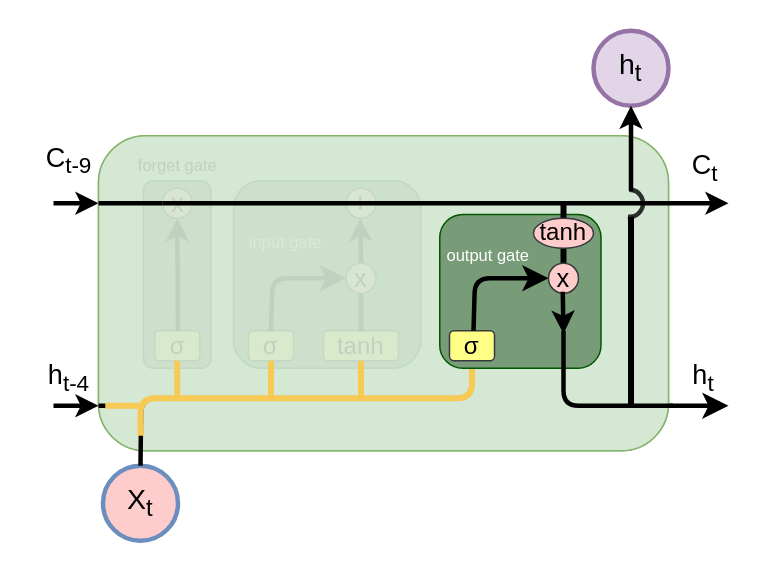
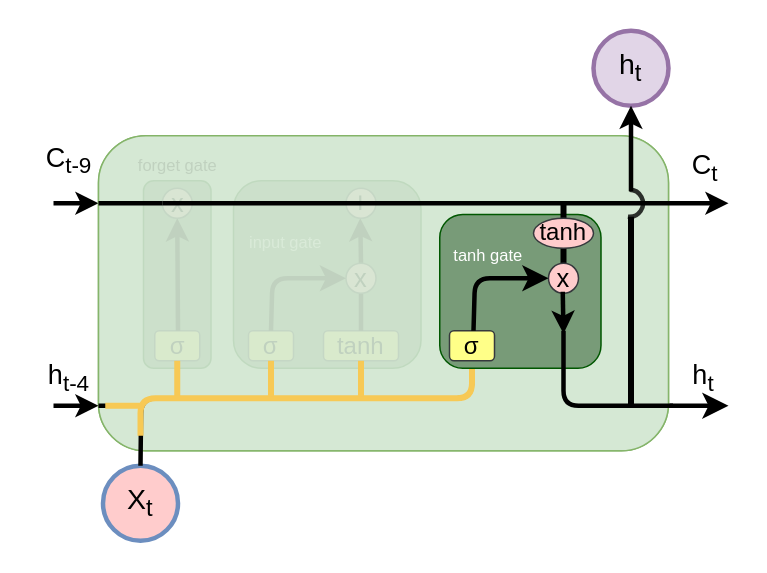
(488, 253) -> (488, 253)
